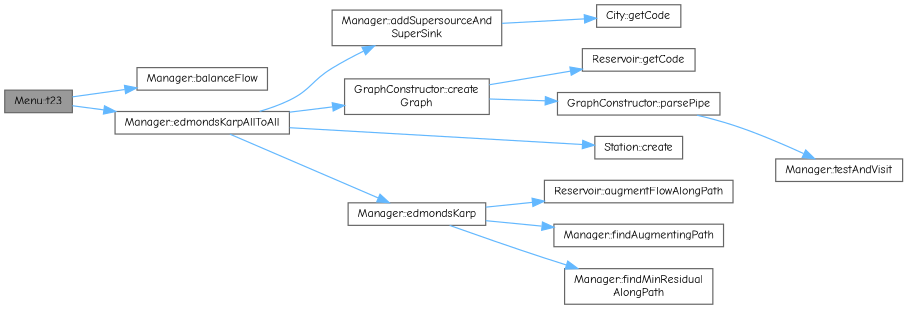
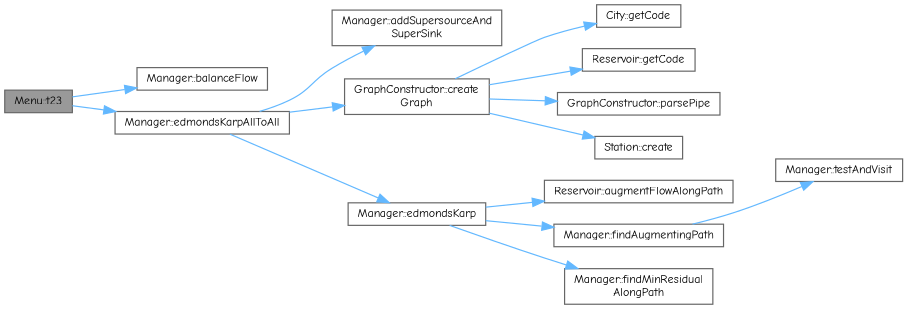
(543, 21) -> (518, 49)
(751, 132) -> (748, 208)
(436, 136) -> (536, 124)
